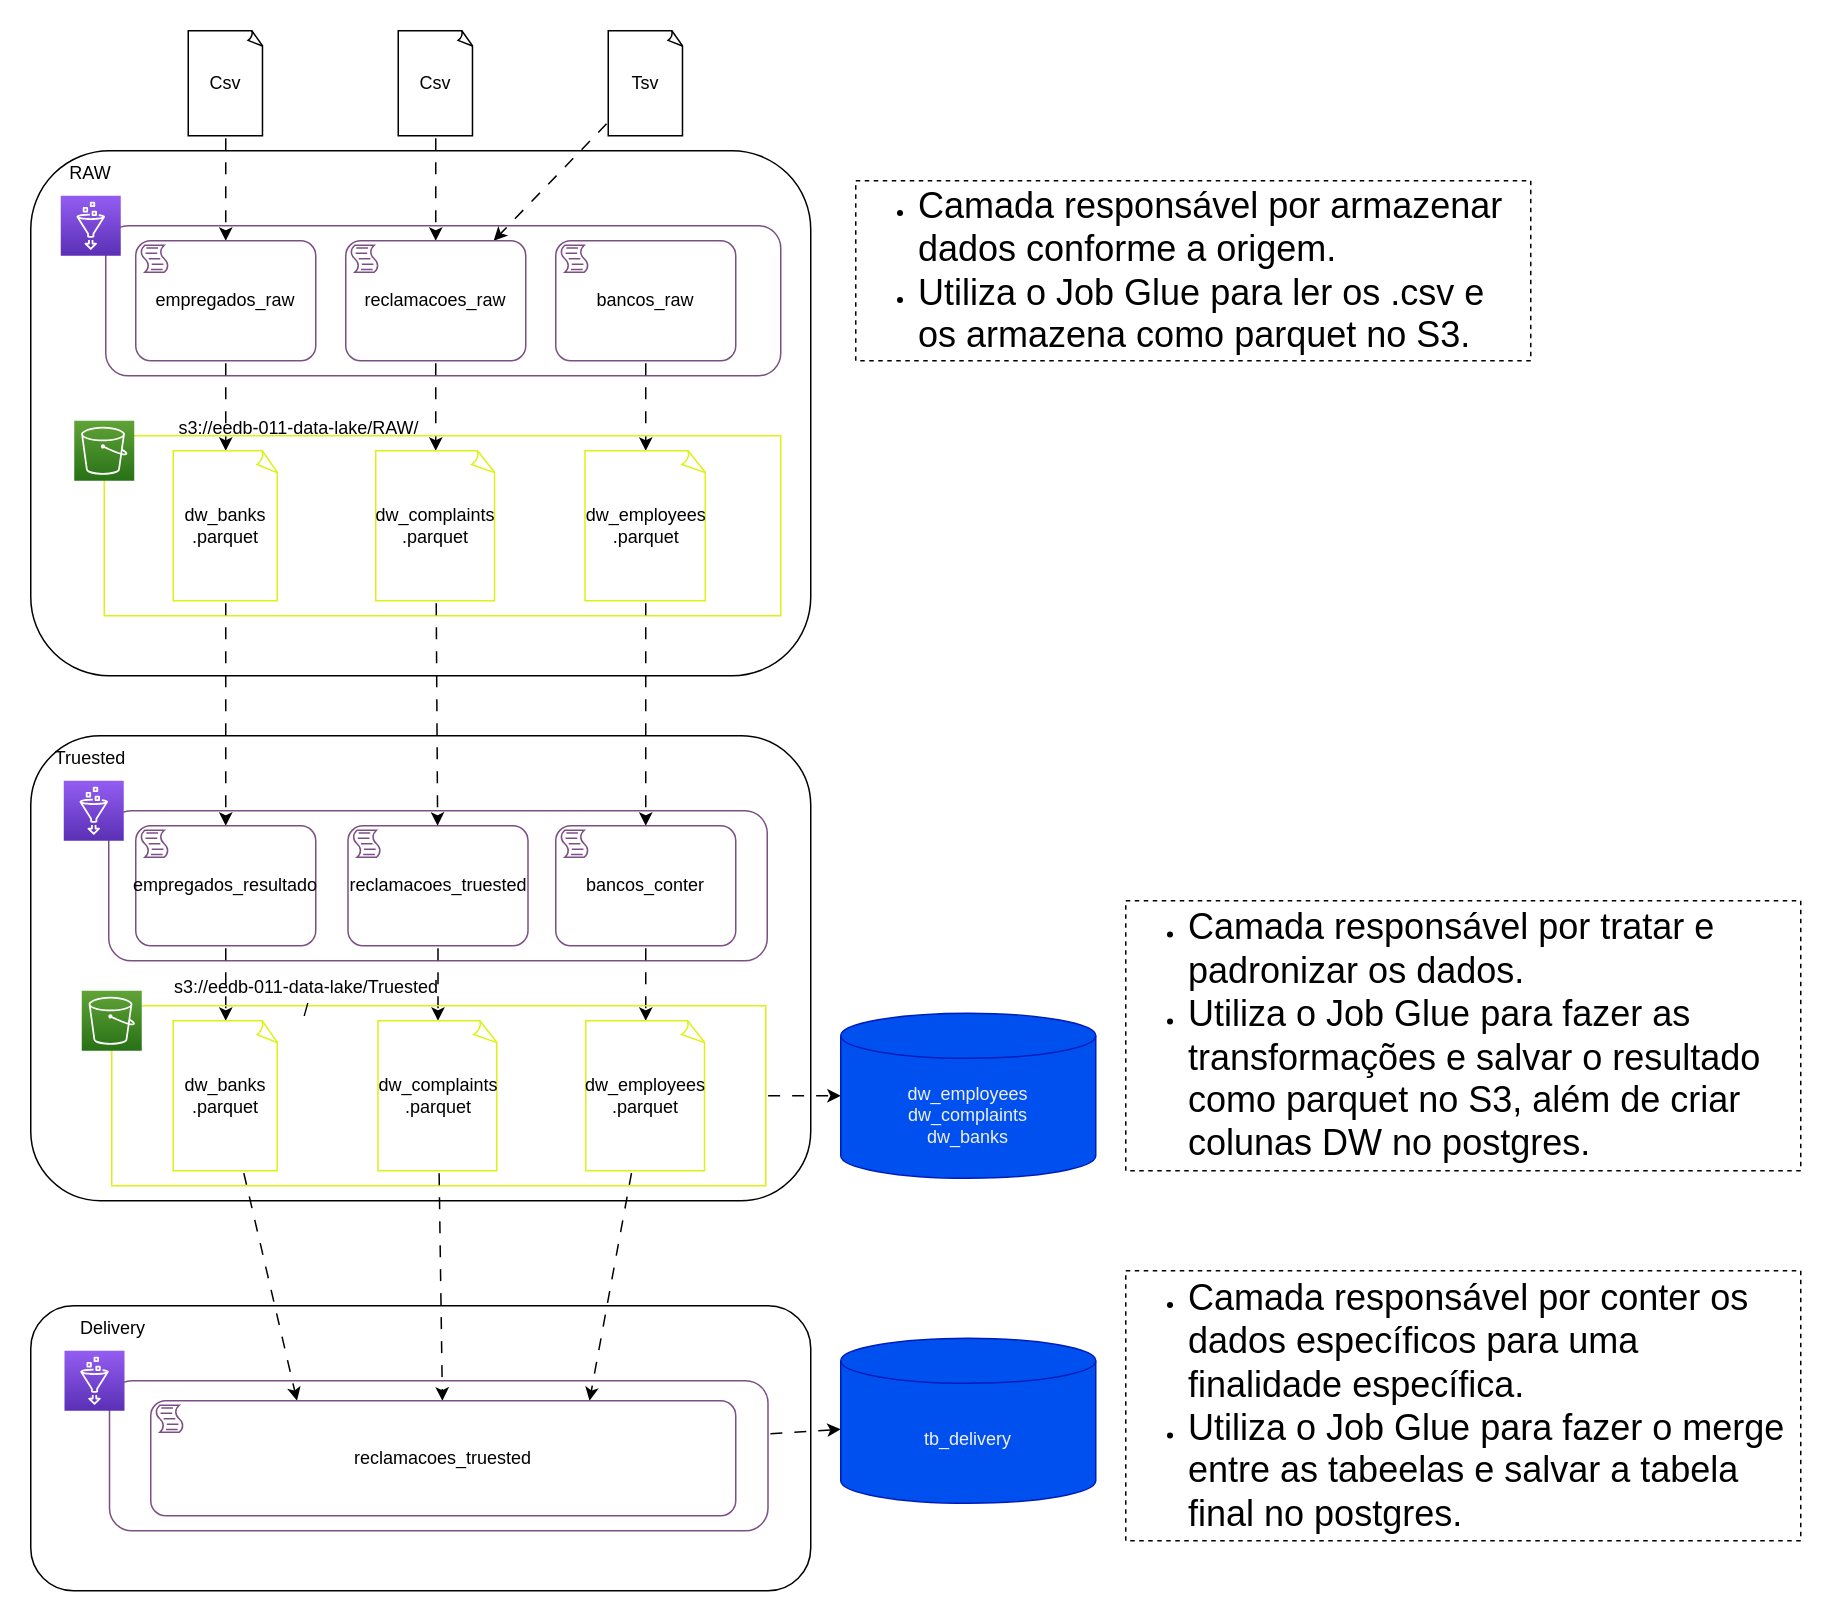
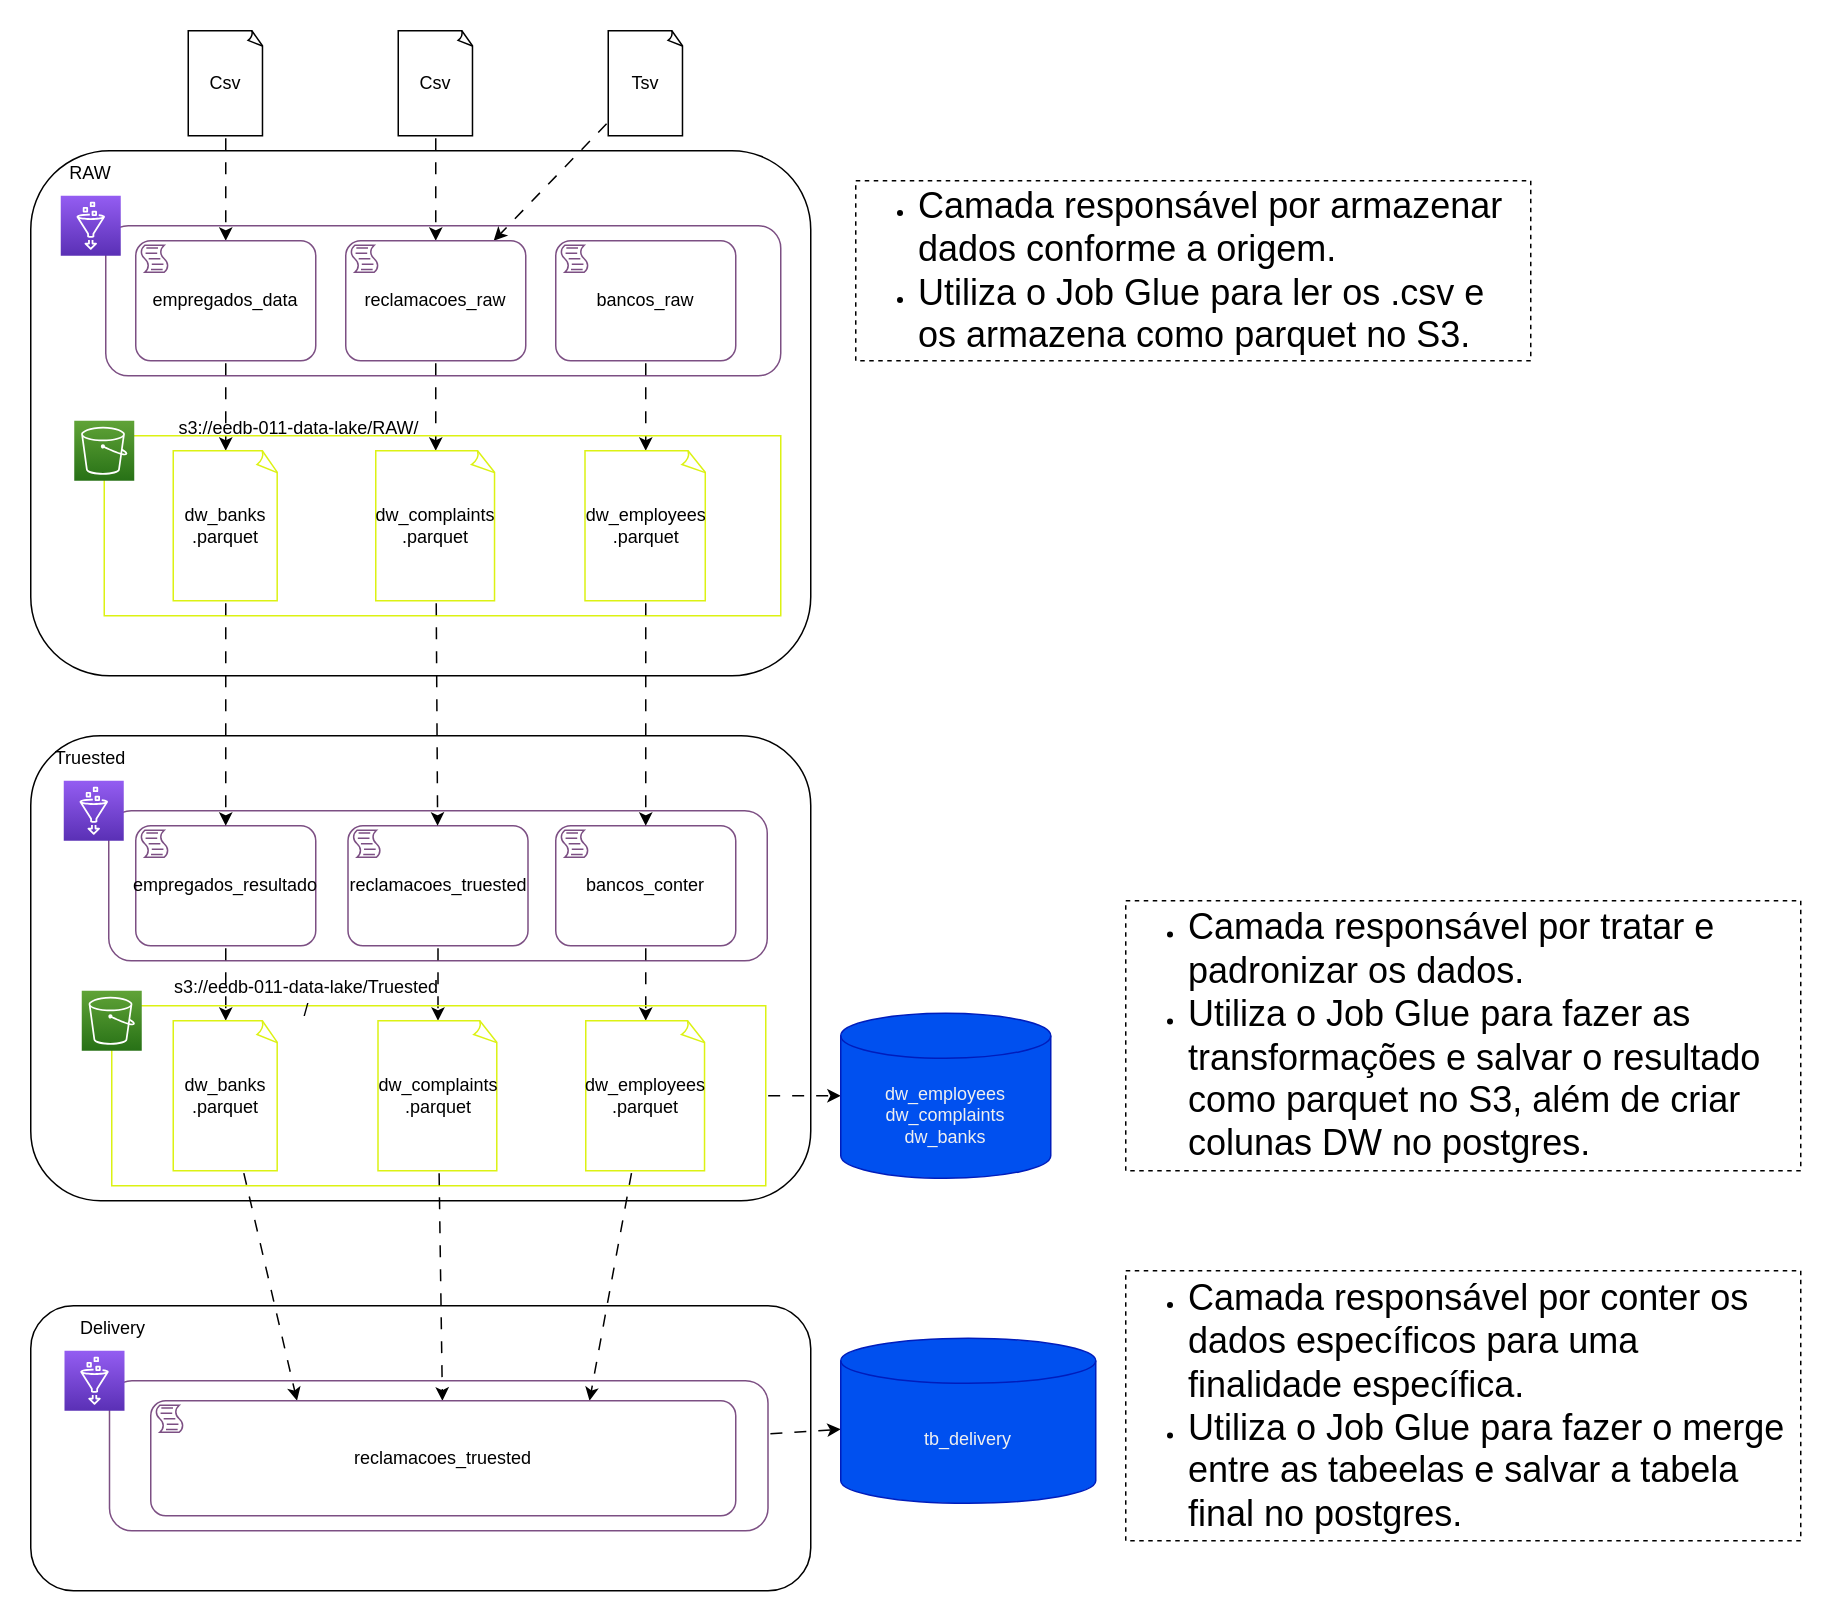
(226, 301) -> (226, 301)
(968, 1096) -> (946, 1096)
